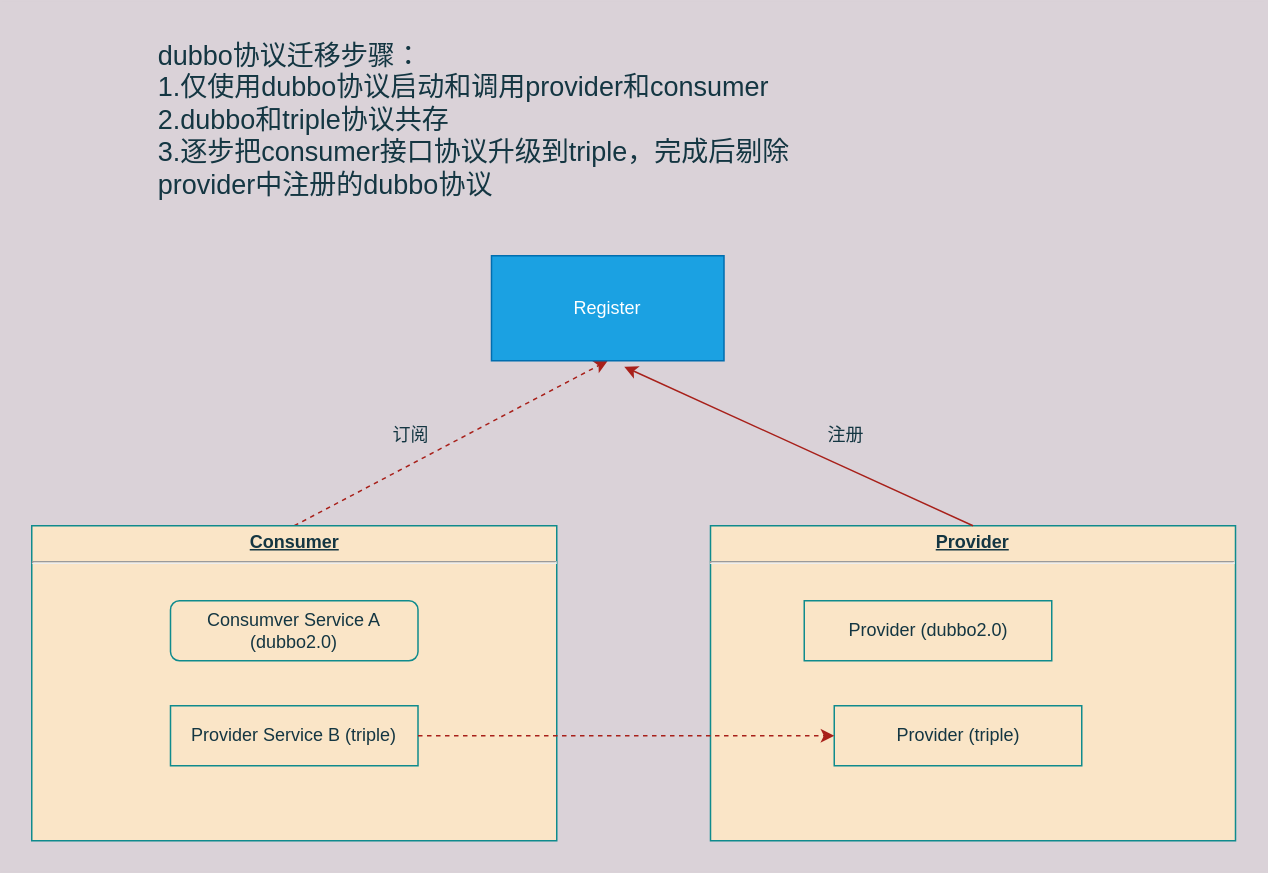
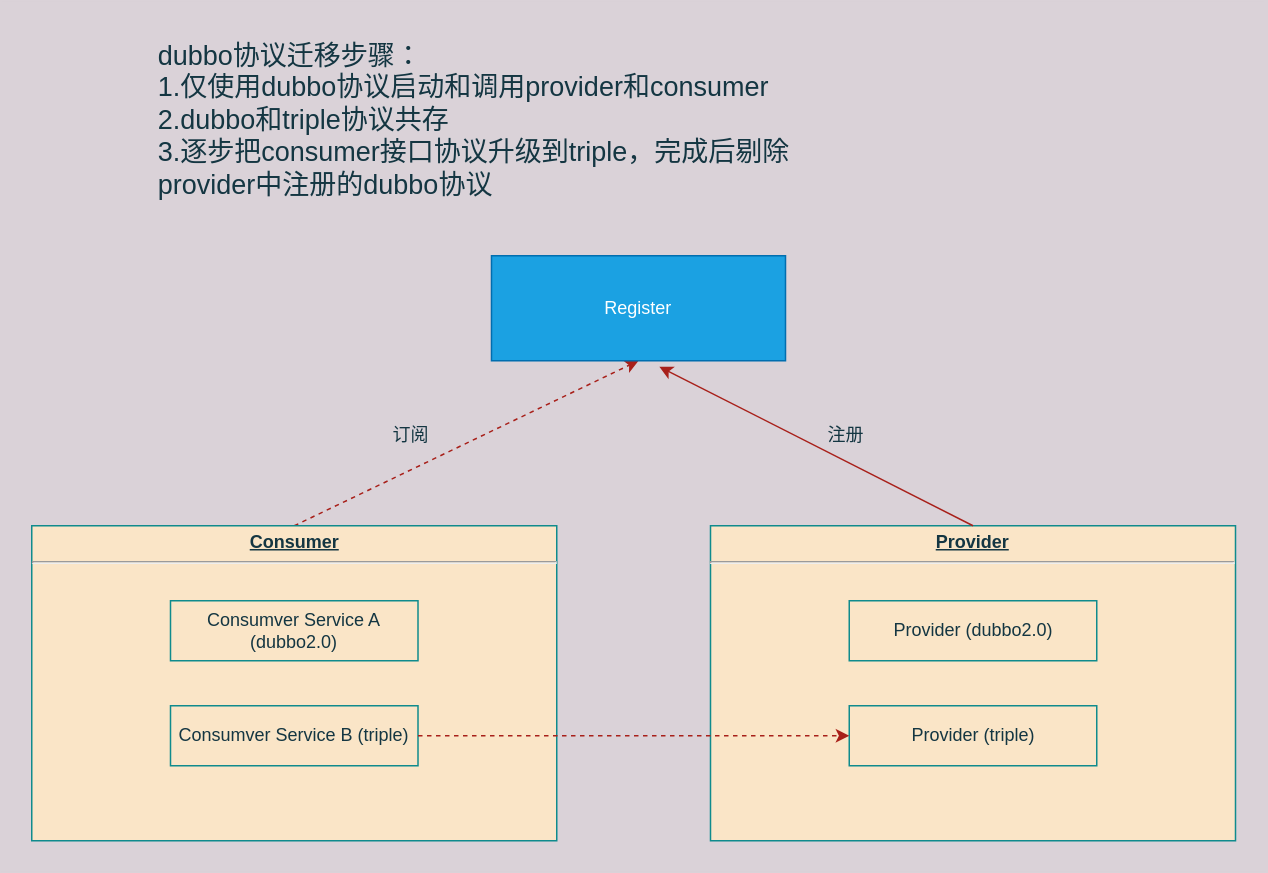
(608, 308) -> (638, 308)
(294, 631) -> (294, 631)
(928, 631) -> (973, 631)
(294, 736) -> (294, 736)
(958, 736) -> (973, 736)
